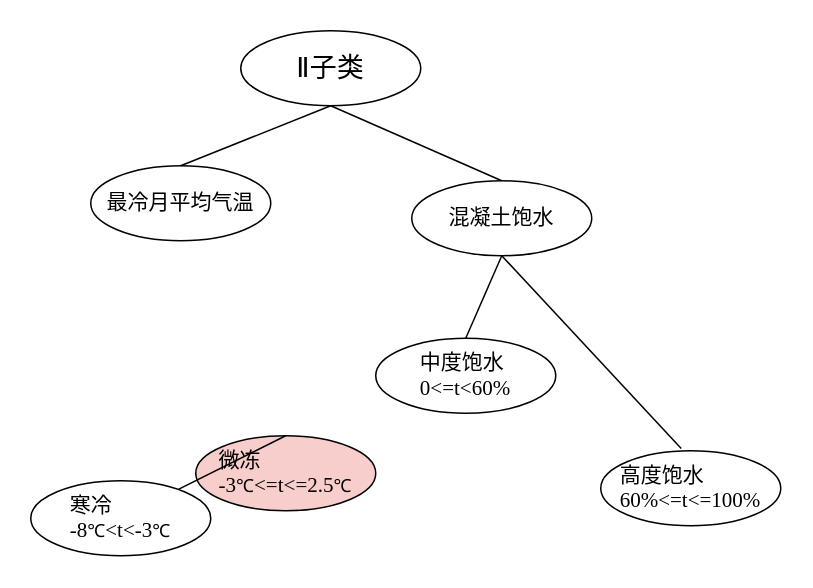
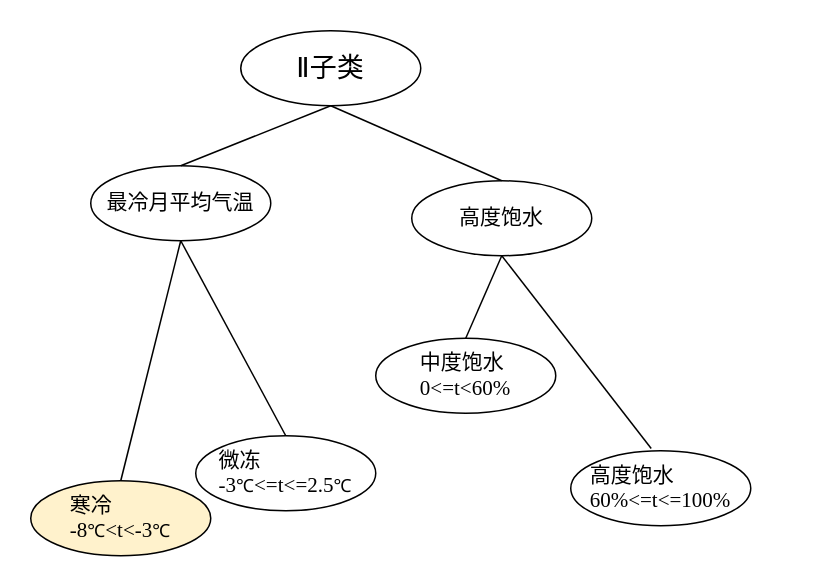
(502, 218) -> (502, 218)
none -> (150, 363)
(232, 463) -> (233, 339)
(286, 473) -> (286, 473)
(691, 488) -> (661, 488)
(121, 518) -> (121, 518)
